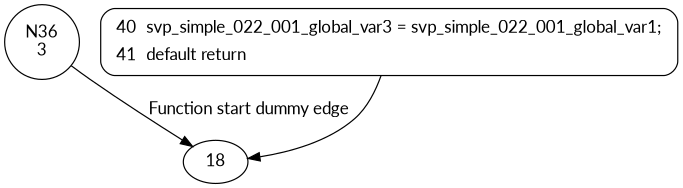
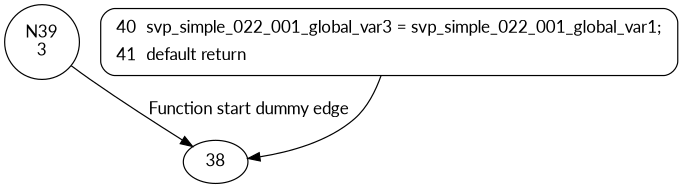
(42, 42) -> (42, 42)
(216, 162) -> (216, 162)
